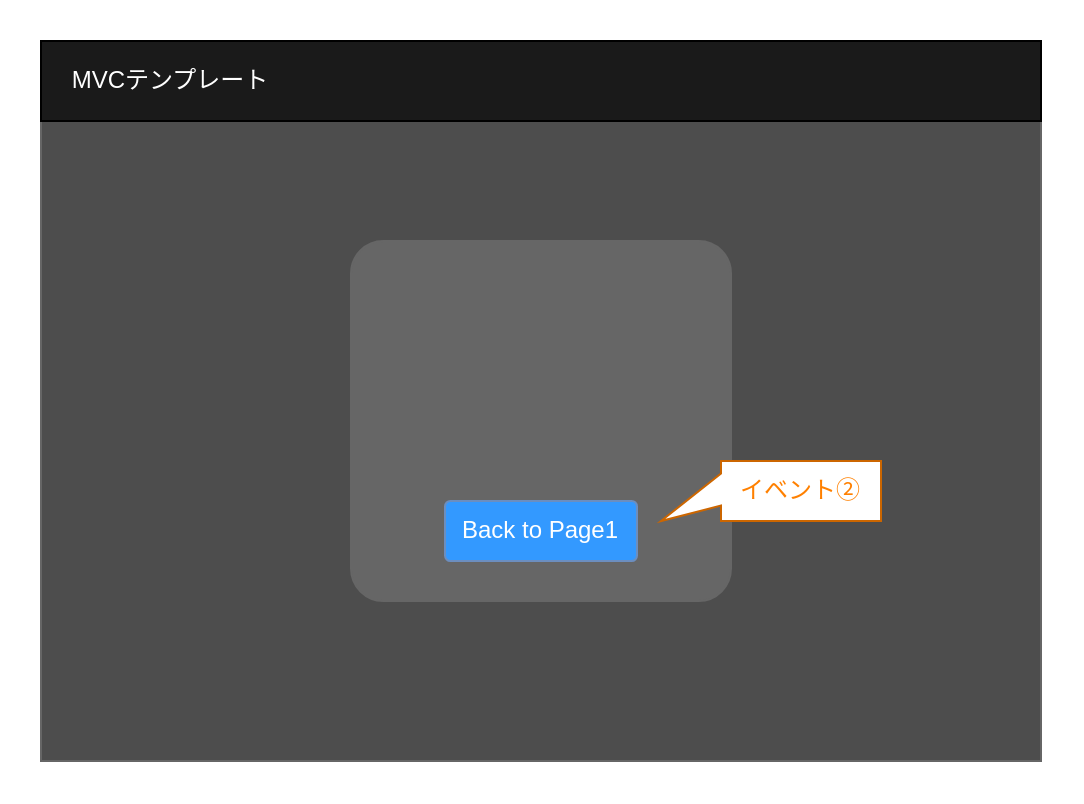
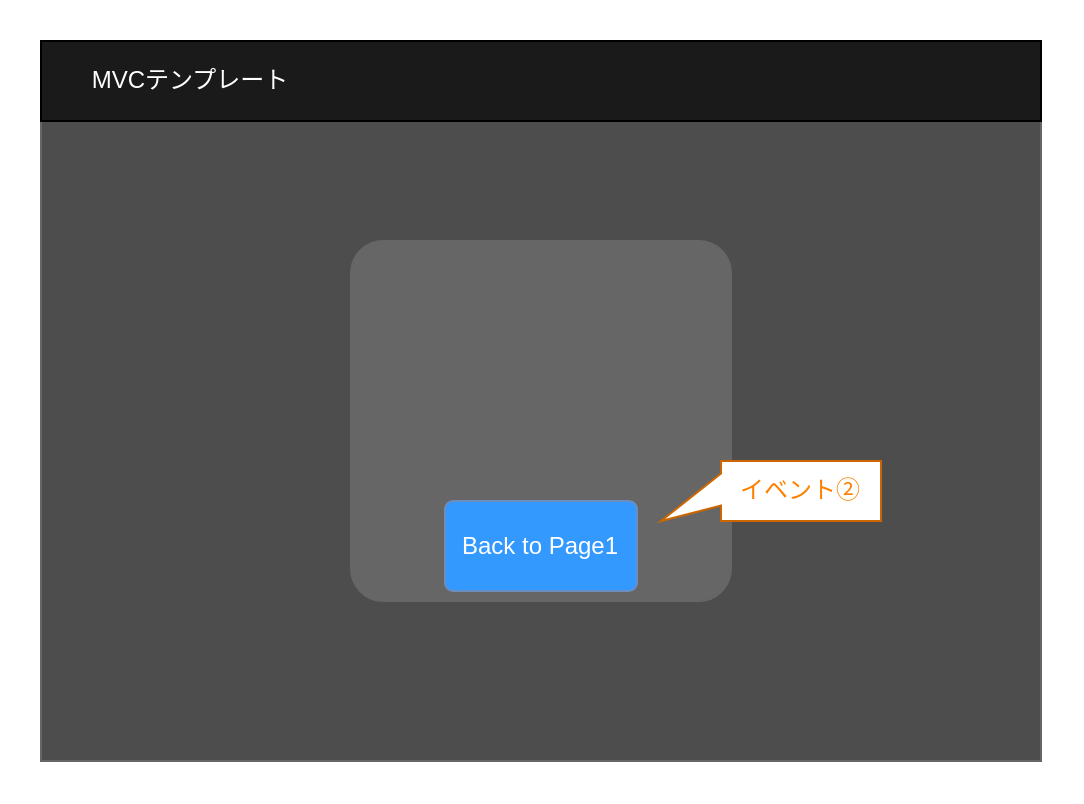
(171, 81) -> (191, 81)
(541, 531) -> (541, 546)
